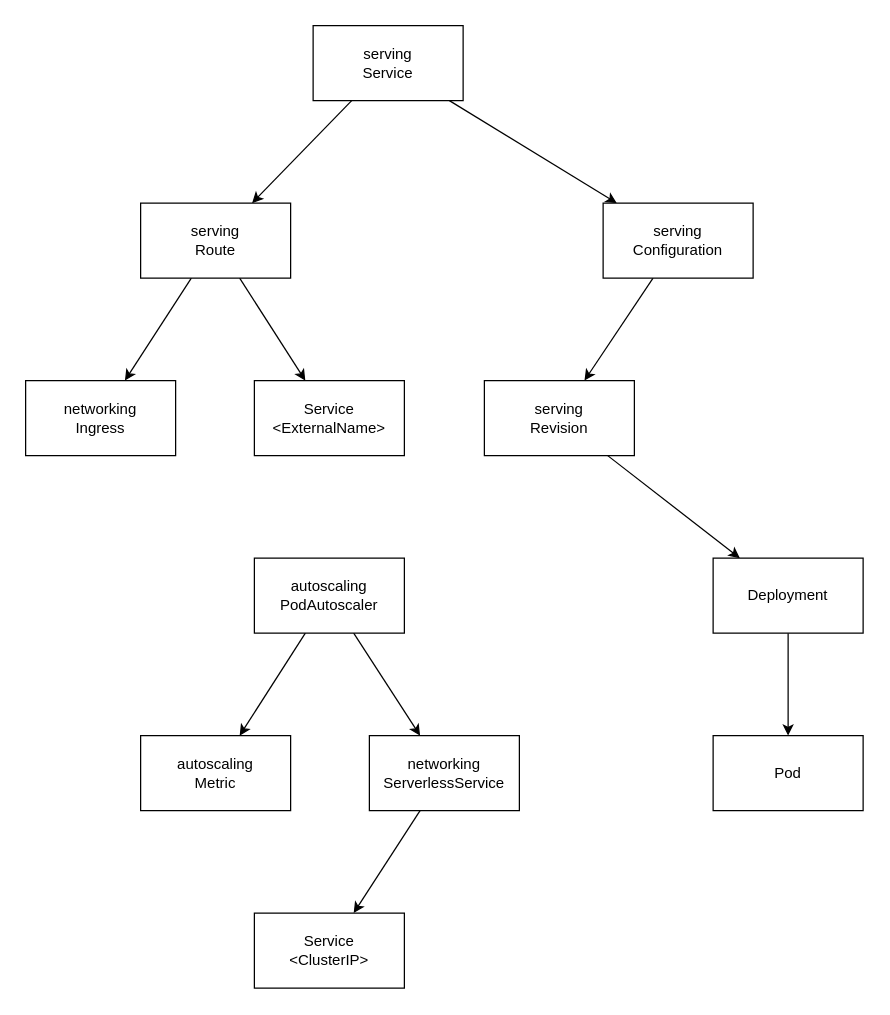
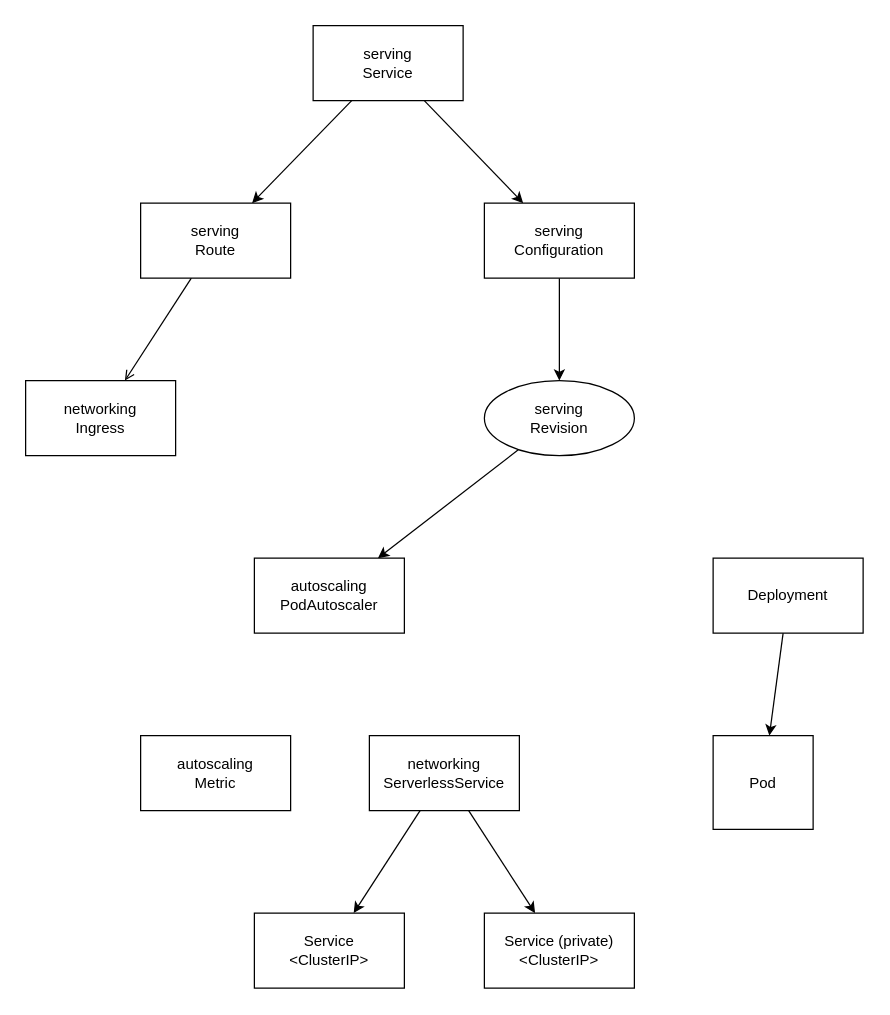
(678, 241) -> (559, 241)
(270, 326) -> none
(130, 373) -> (129, 375)
(329, 418) -> none
(559, 418) -> (559, 418)
none -> (452, 501)
(670, 504) -> none
(275, 681) -> none
(385, 681) -> none
(788, 773) -> (763, 783)
none -> (500, 859)
none -> (559, 951)
